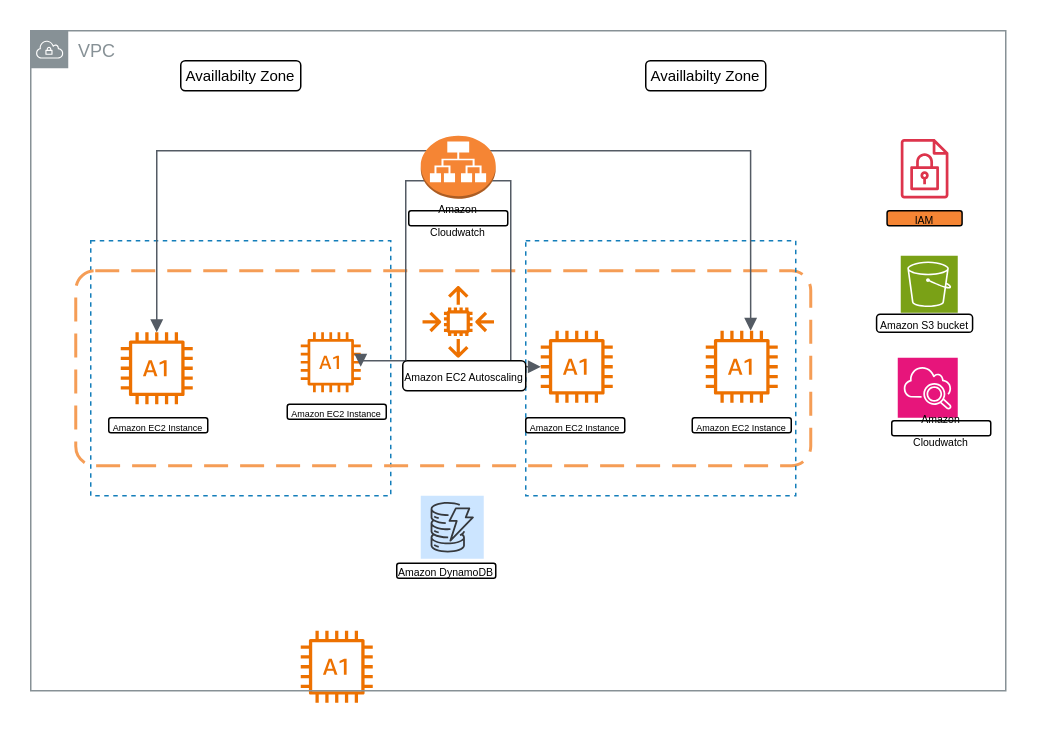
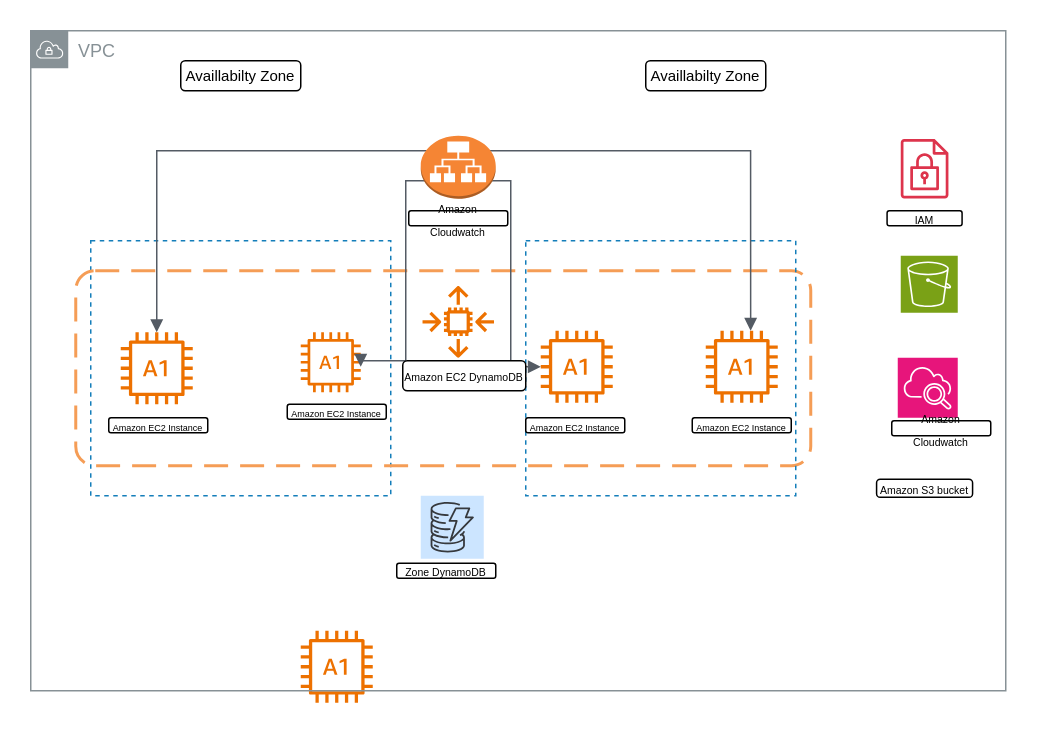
(925, 218) -> (925, 218)
(925, 323) -> (925, 488)
(464, 376) -> (464, 376)
(446, 571) -> (446, 571)
